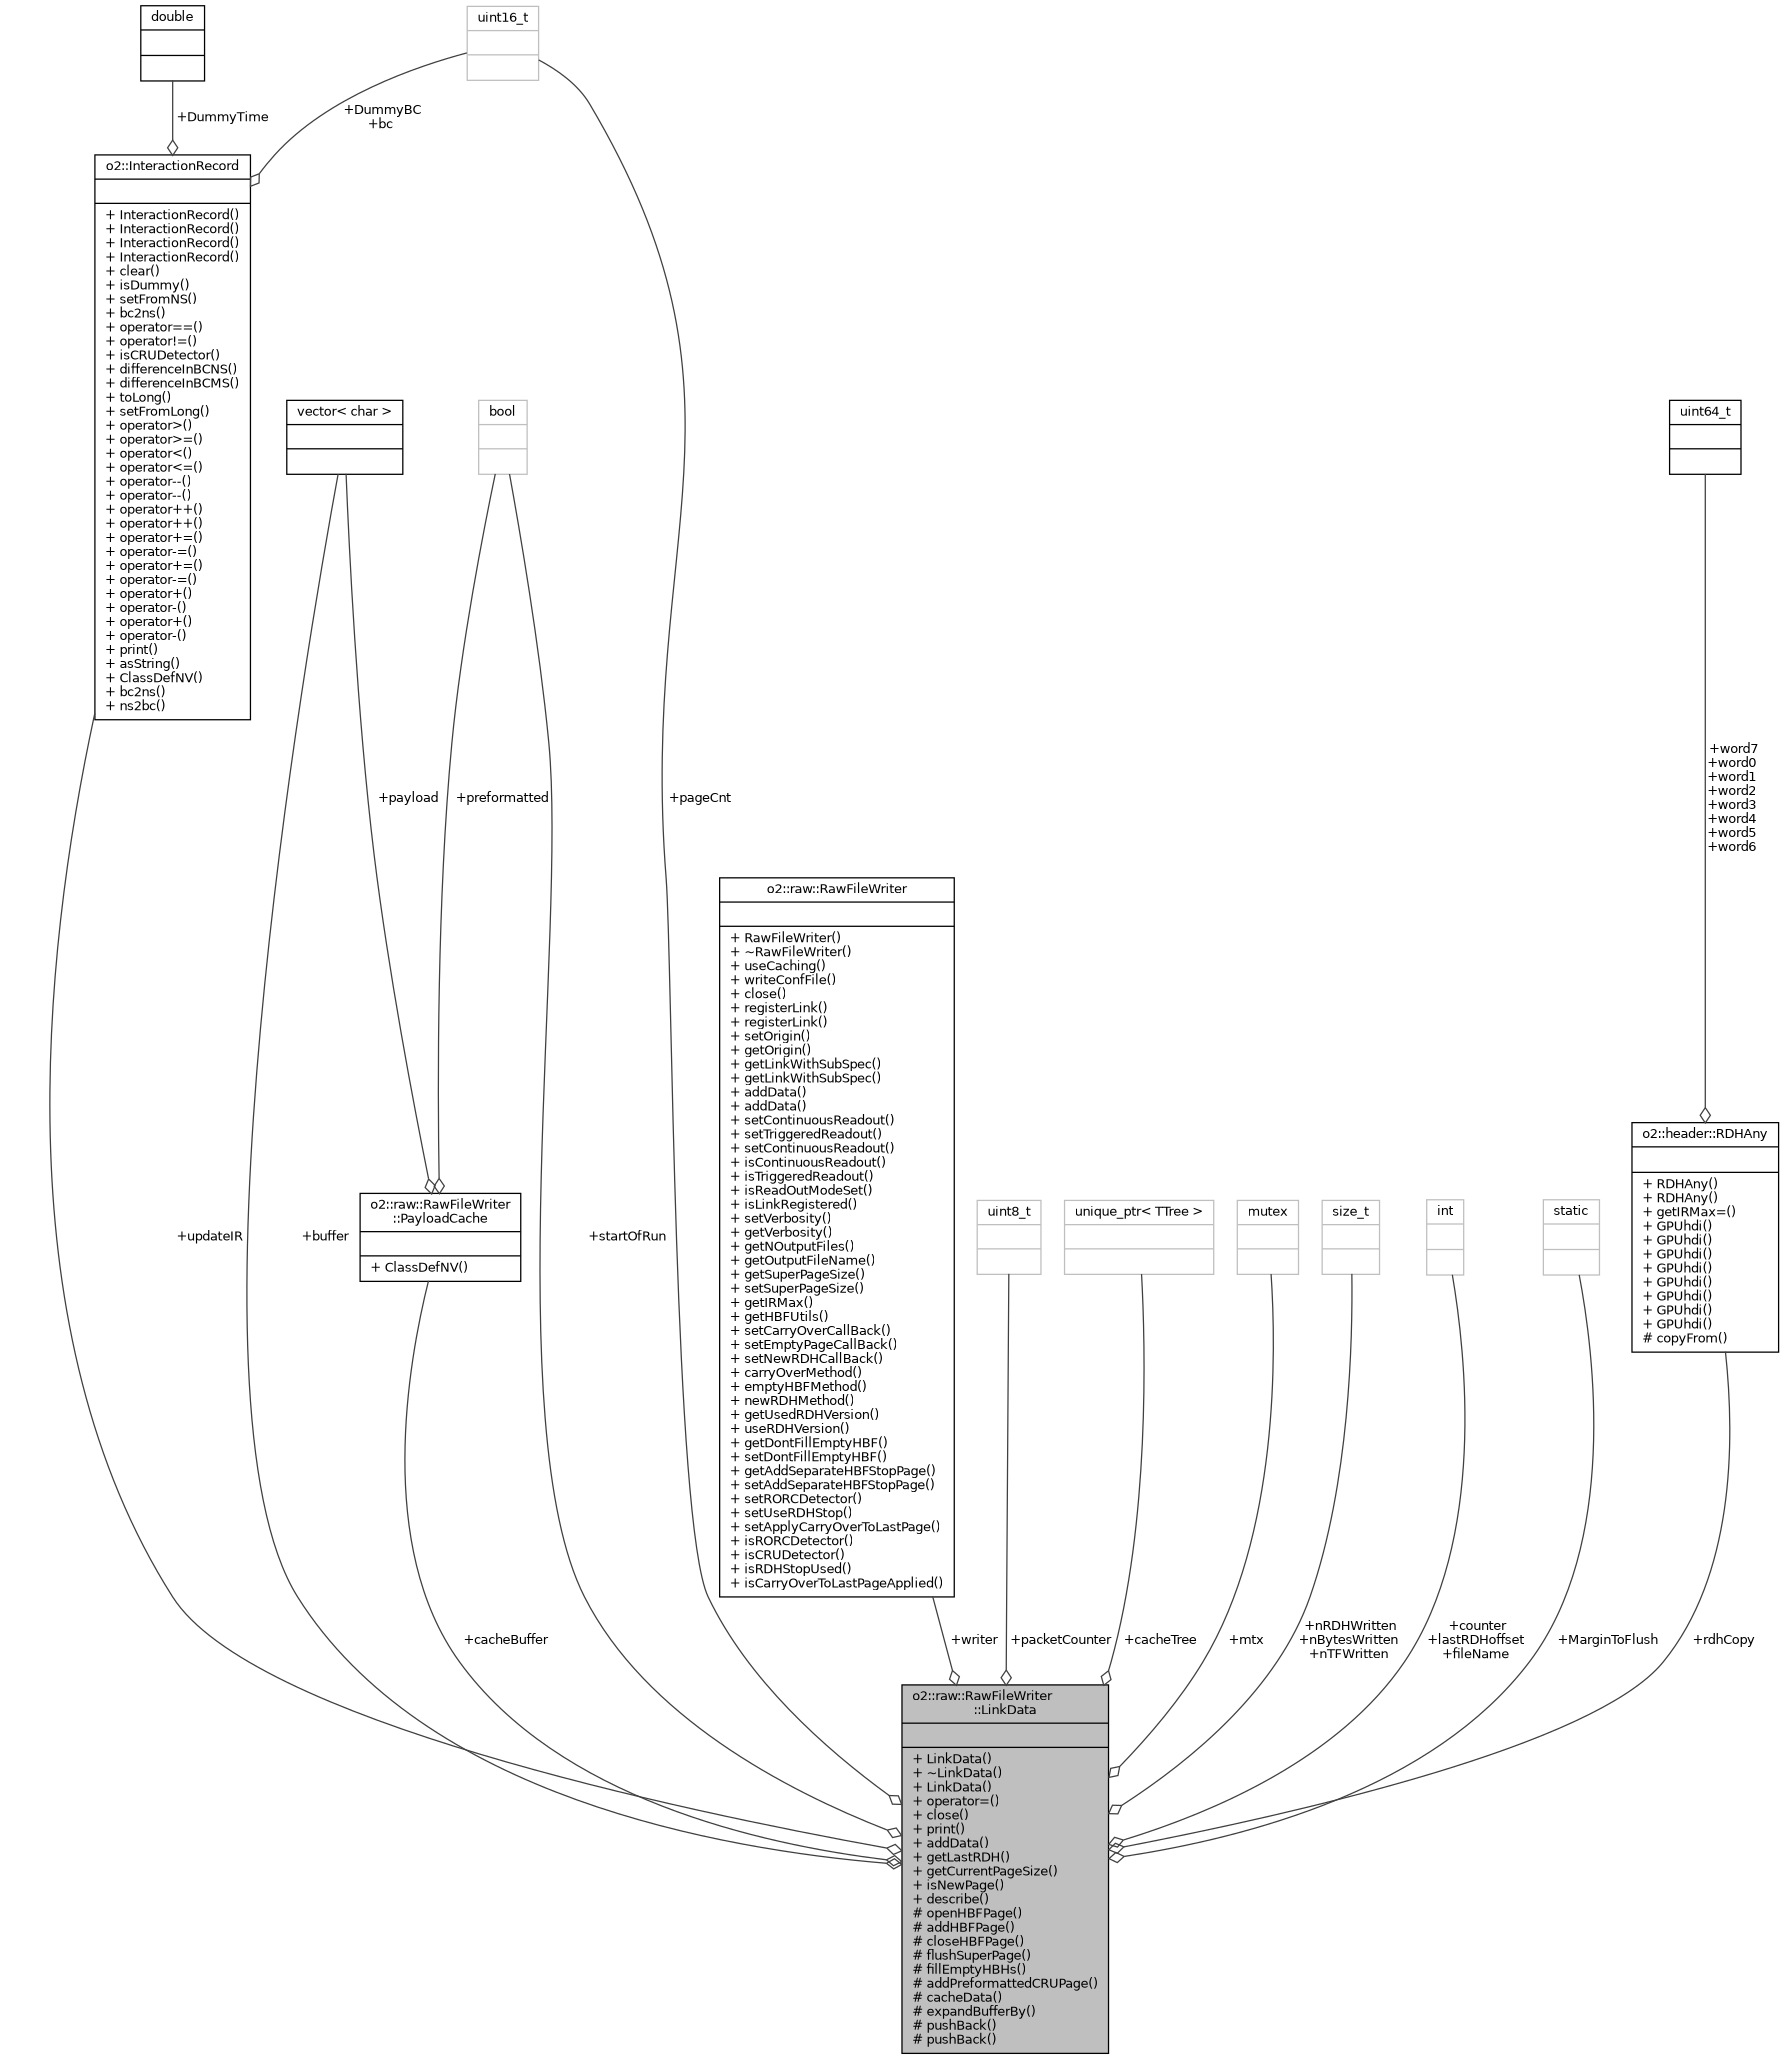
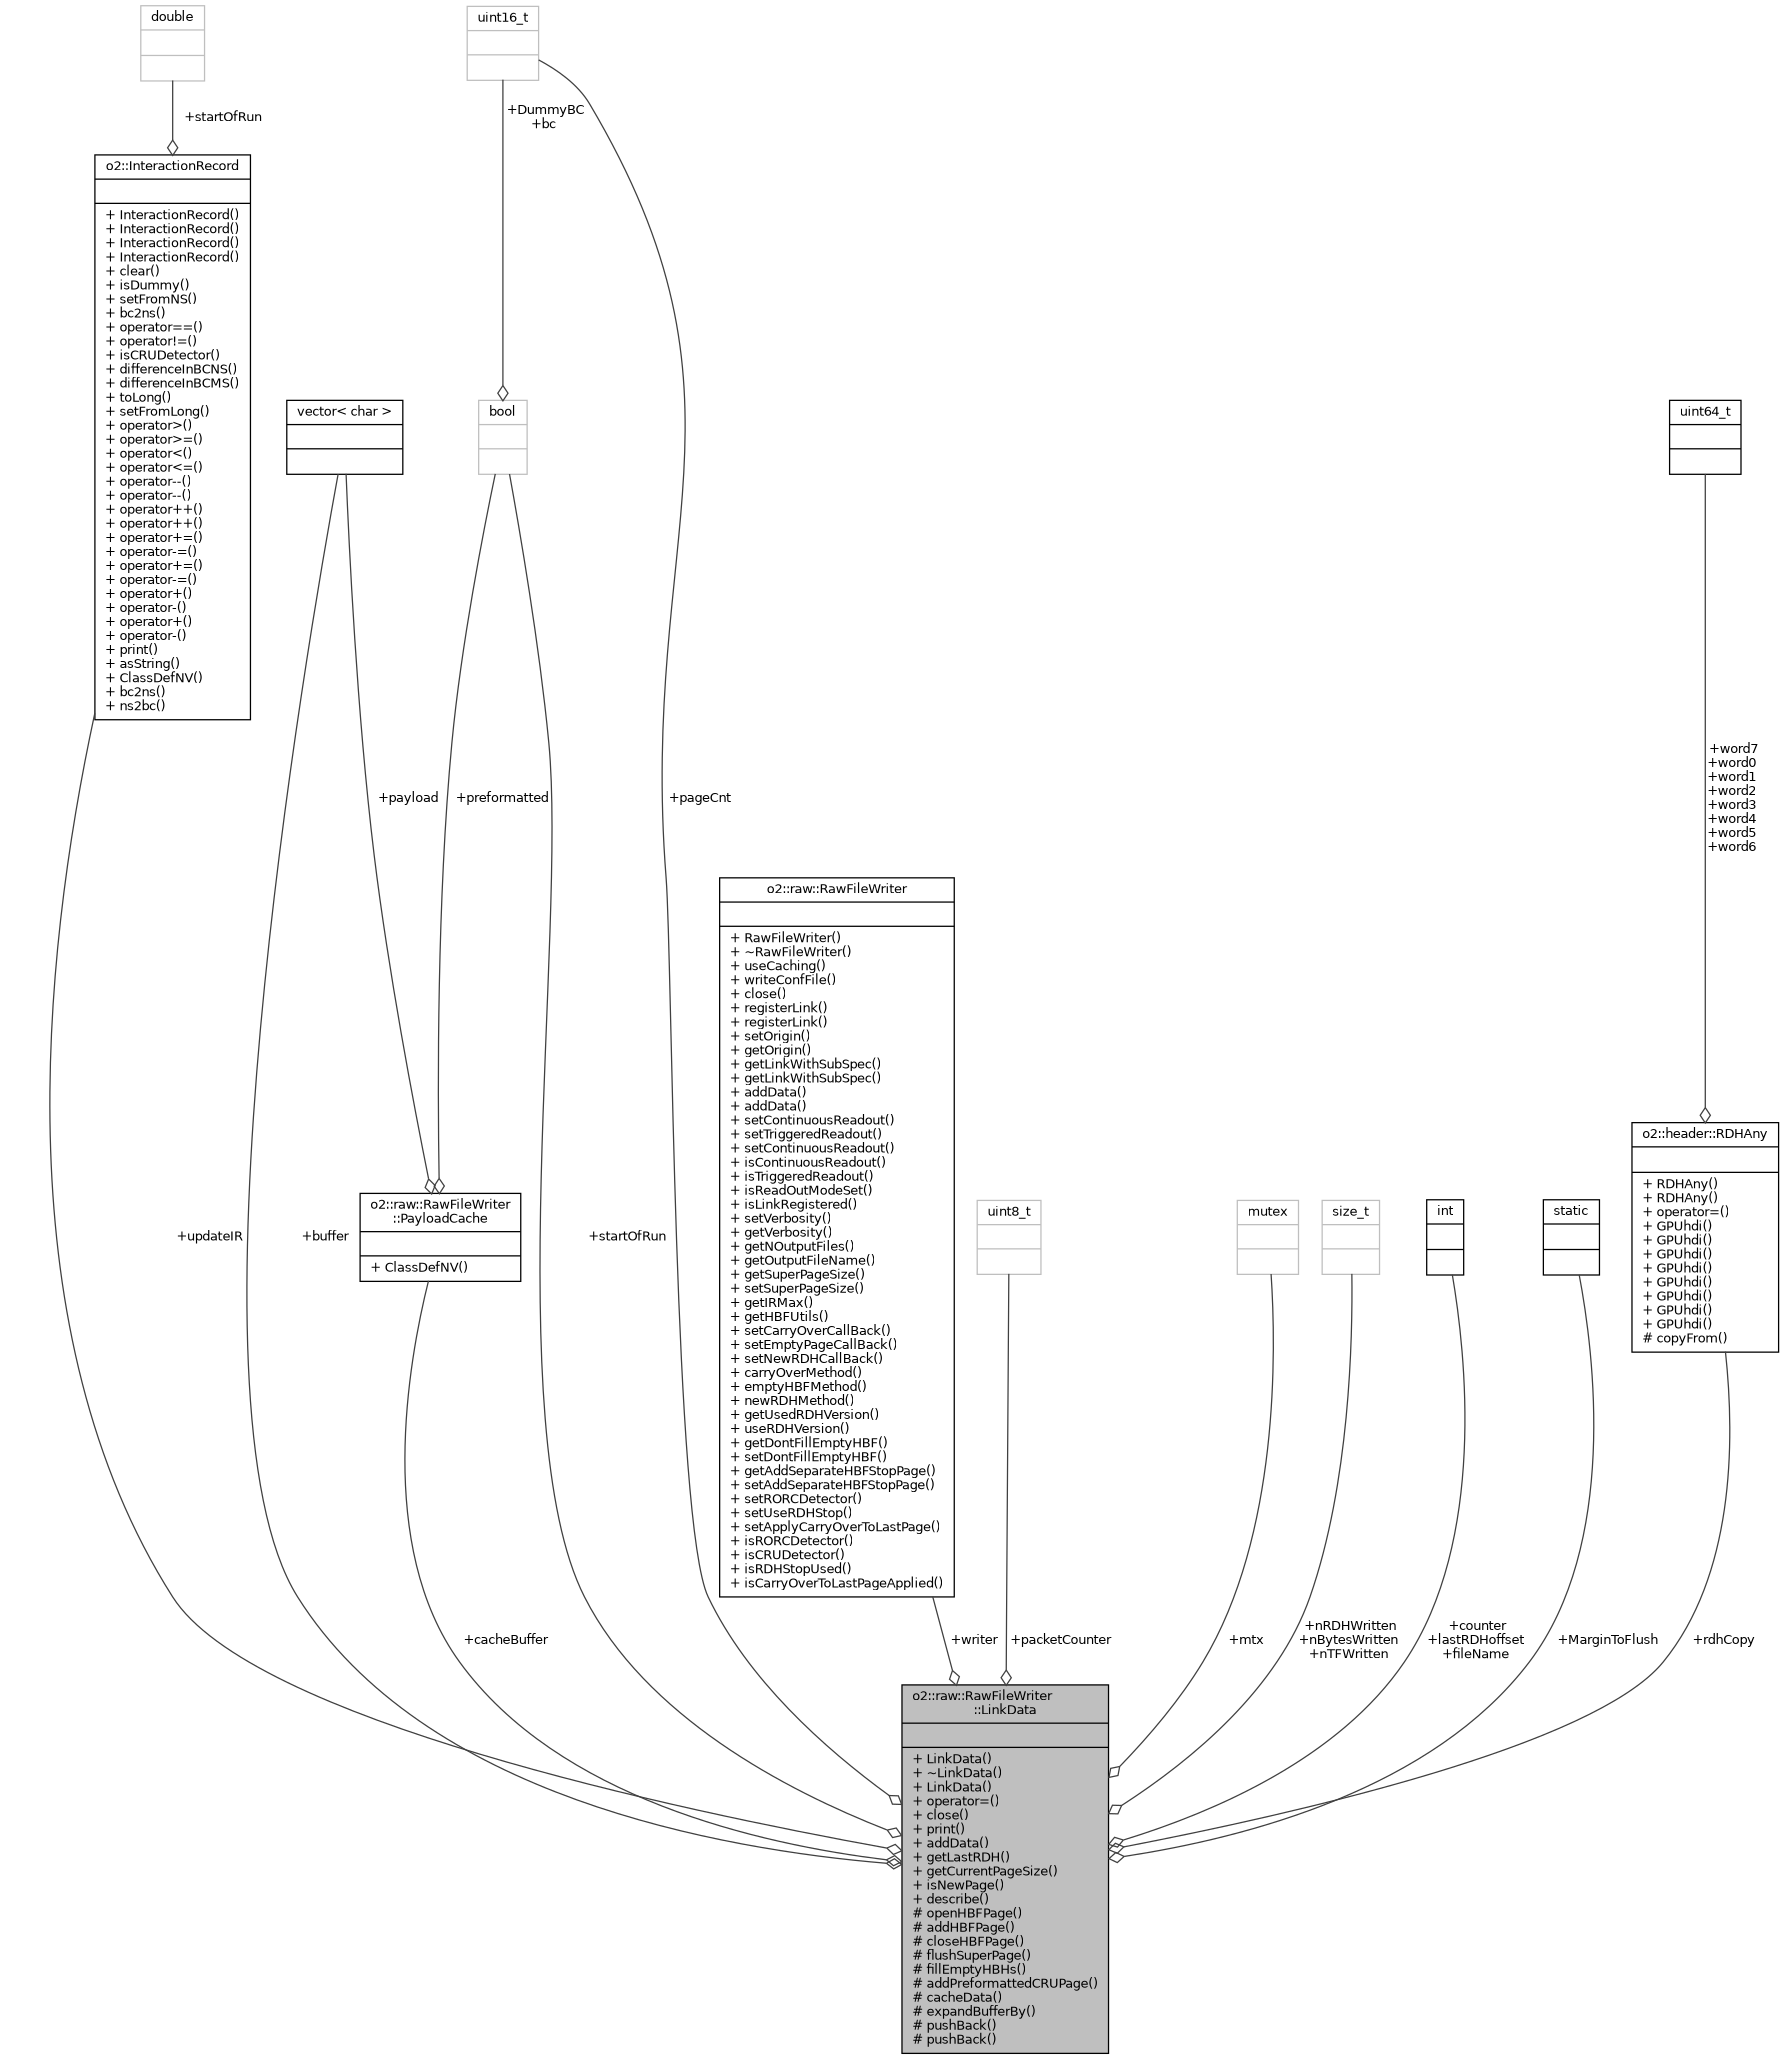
(173, 43) -> (173, 43)
(353, 97) -> (503, 232)
(221, 118) -> (221, 118)
(1689, 1213) -> (1686, 1213)
(1139, 1237) -> none
(1445, 1237) -> (1445, 1237)
(1571, 1237) -> (1571, 1237)
